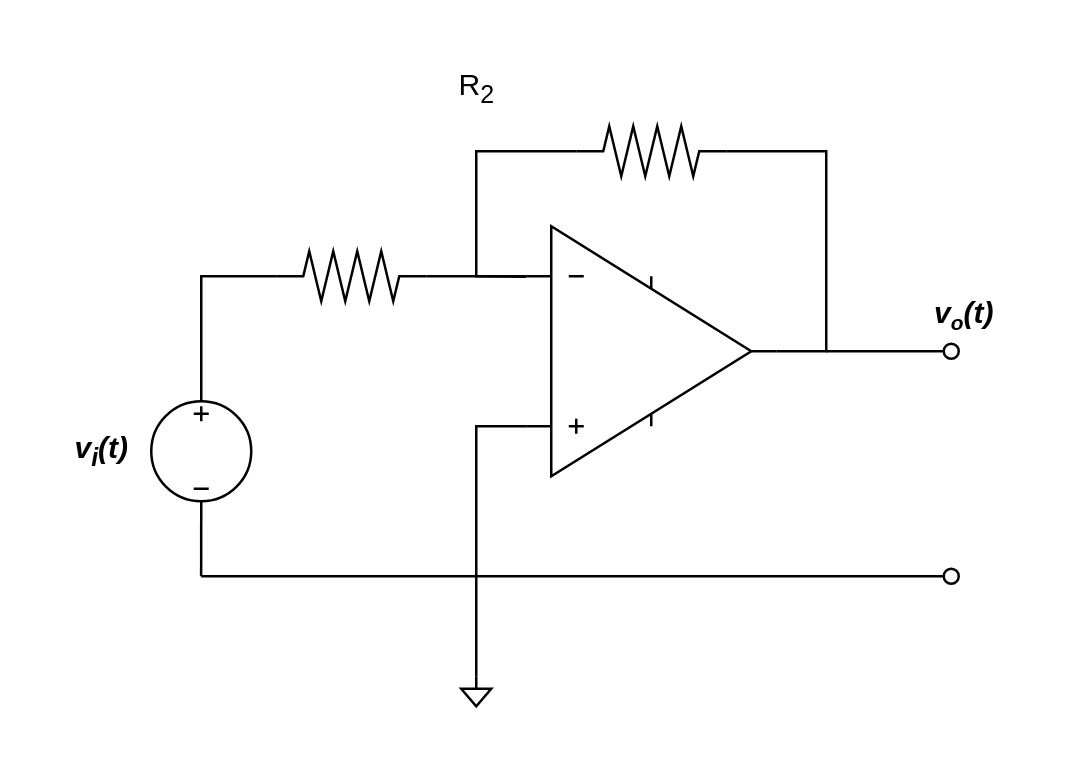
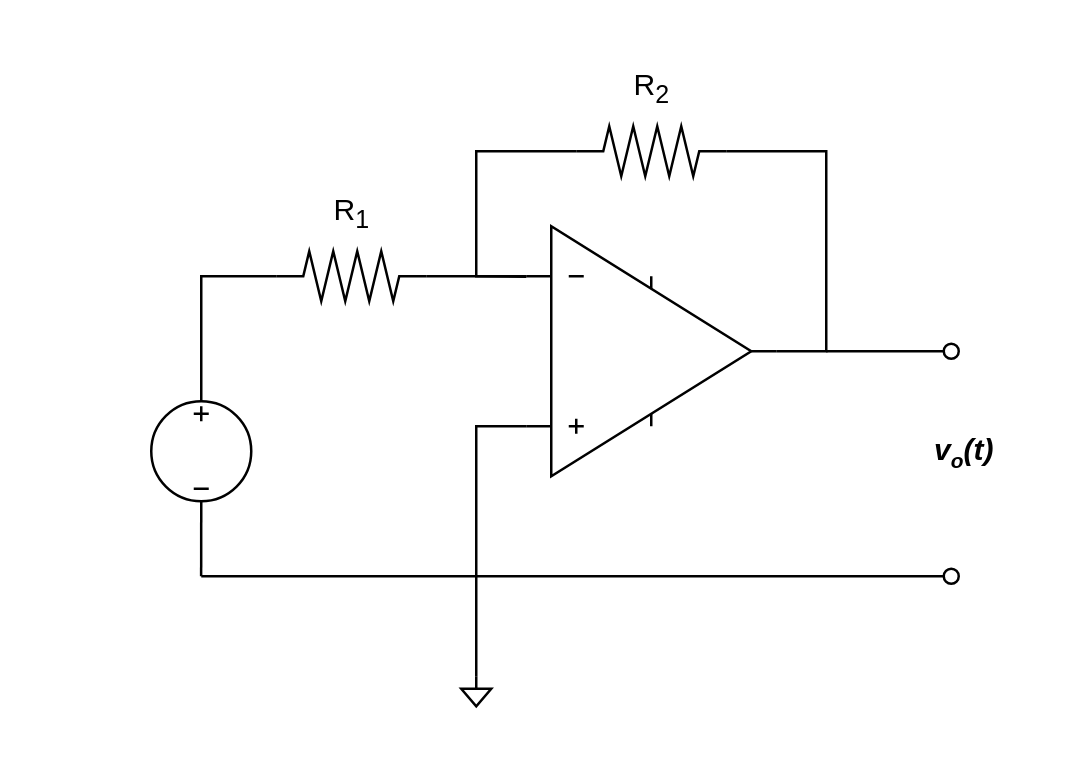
(476, 89) -> (651, 89)
none -> (351, 214)
(964, 314) -> (964, 451)
(101, 451) -> none
